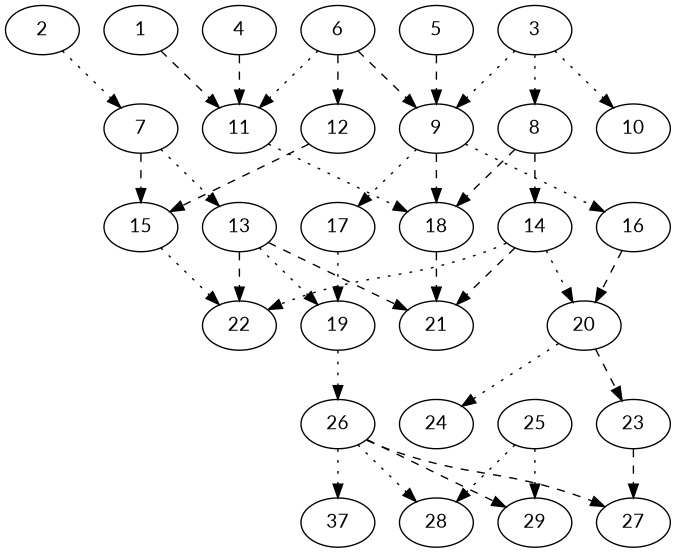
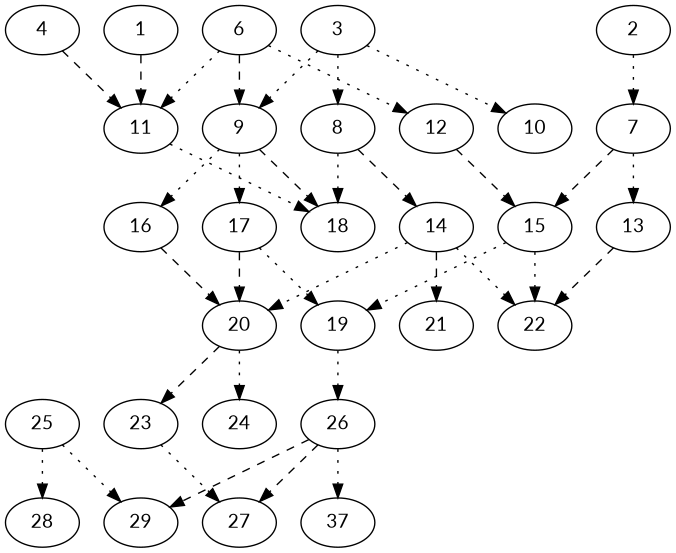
(436, 30) -> none
(338, 73) -> (328, 75)
(491, 173) -> (338, 171)
none -> (239, 270)
(284, 271) -> (446, 272)
(328, 272) -> none
(436, 276) -> none
(633, 467) -> (185, 468)
(382, 468) -> none
